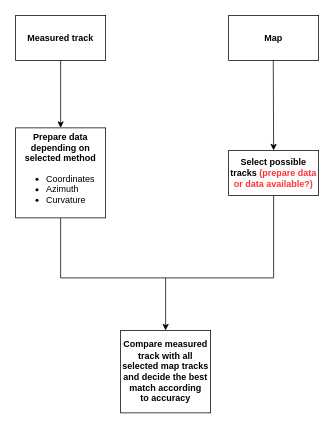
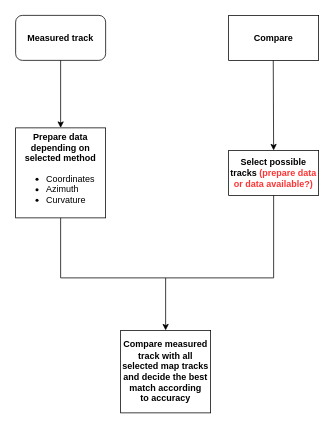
(60, 38) -> (60, 38)
(273, 38) -> (273, 38)
